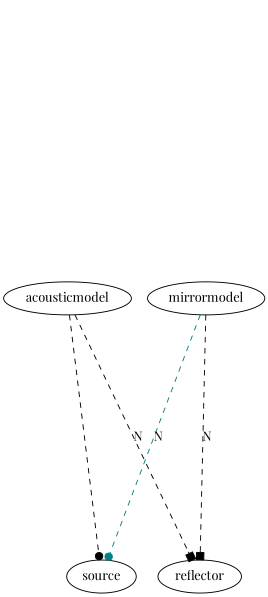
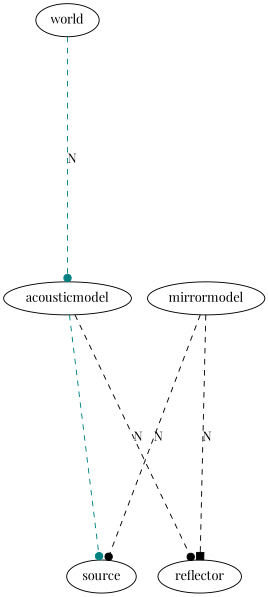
none -> (68, 20)
(132, 433) -> (132, 433)
(84, 434) -> (84, 434)
(155, 434) -> (155, 434)
